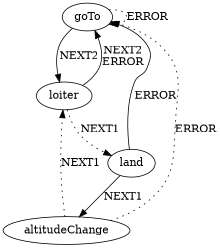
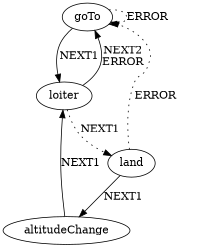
(79, 56) -> (79, 56)
(138, 78) -> (138, 78)
(175, 122) -> none
(61, 167) -> (61, 167)
